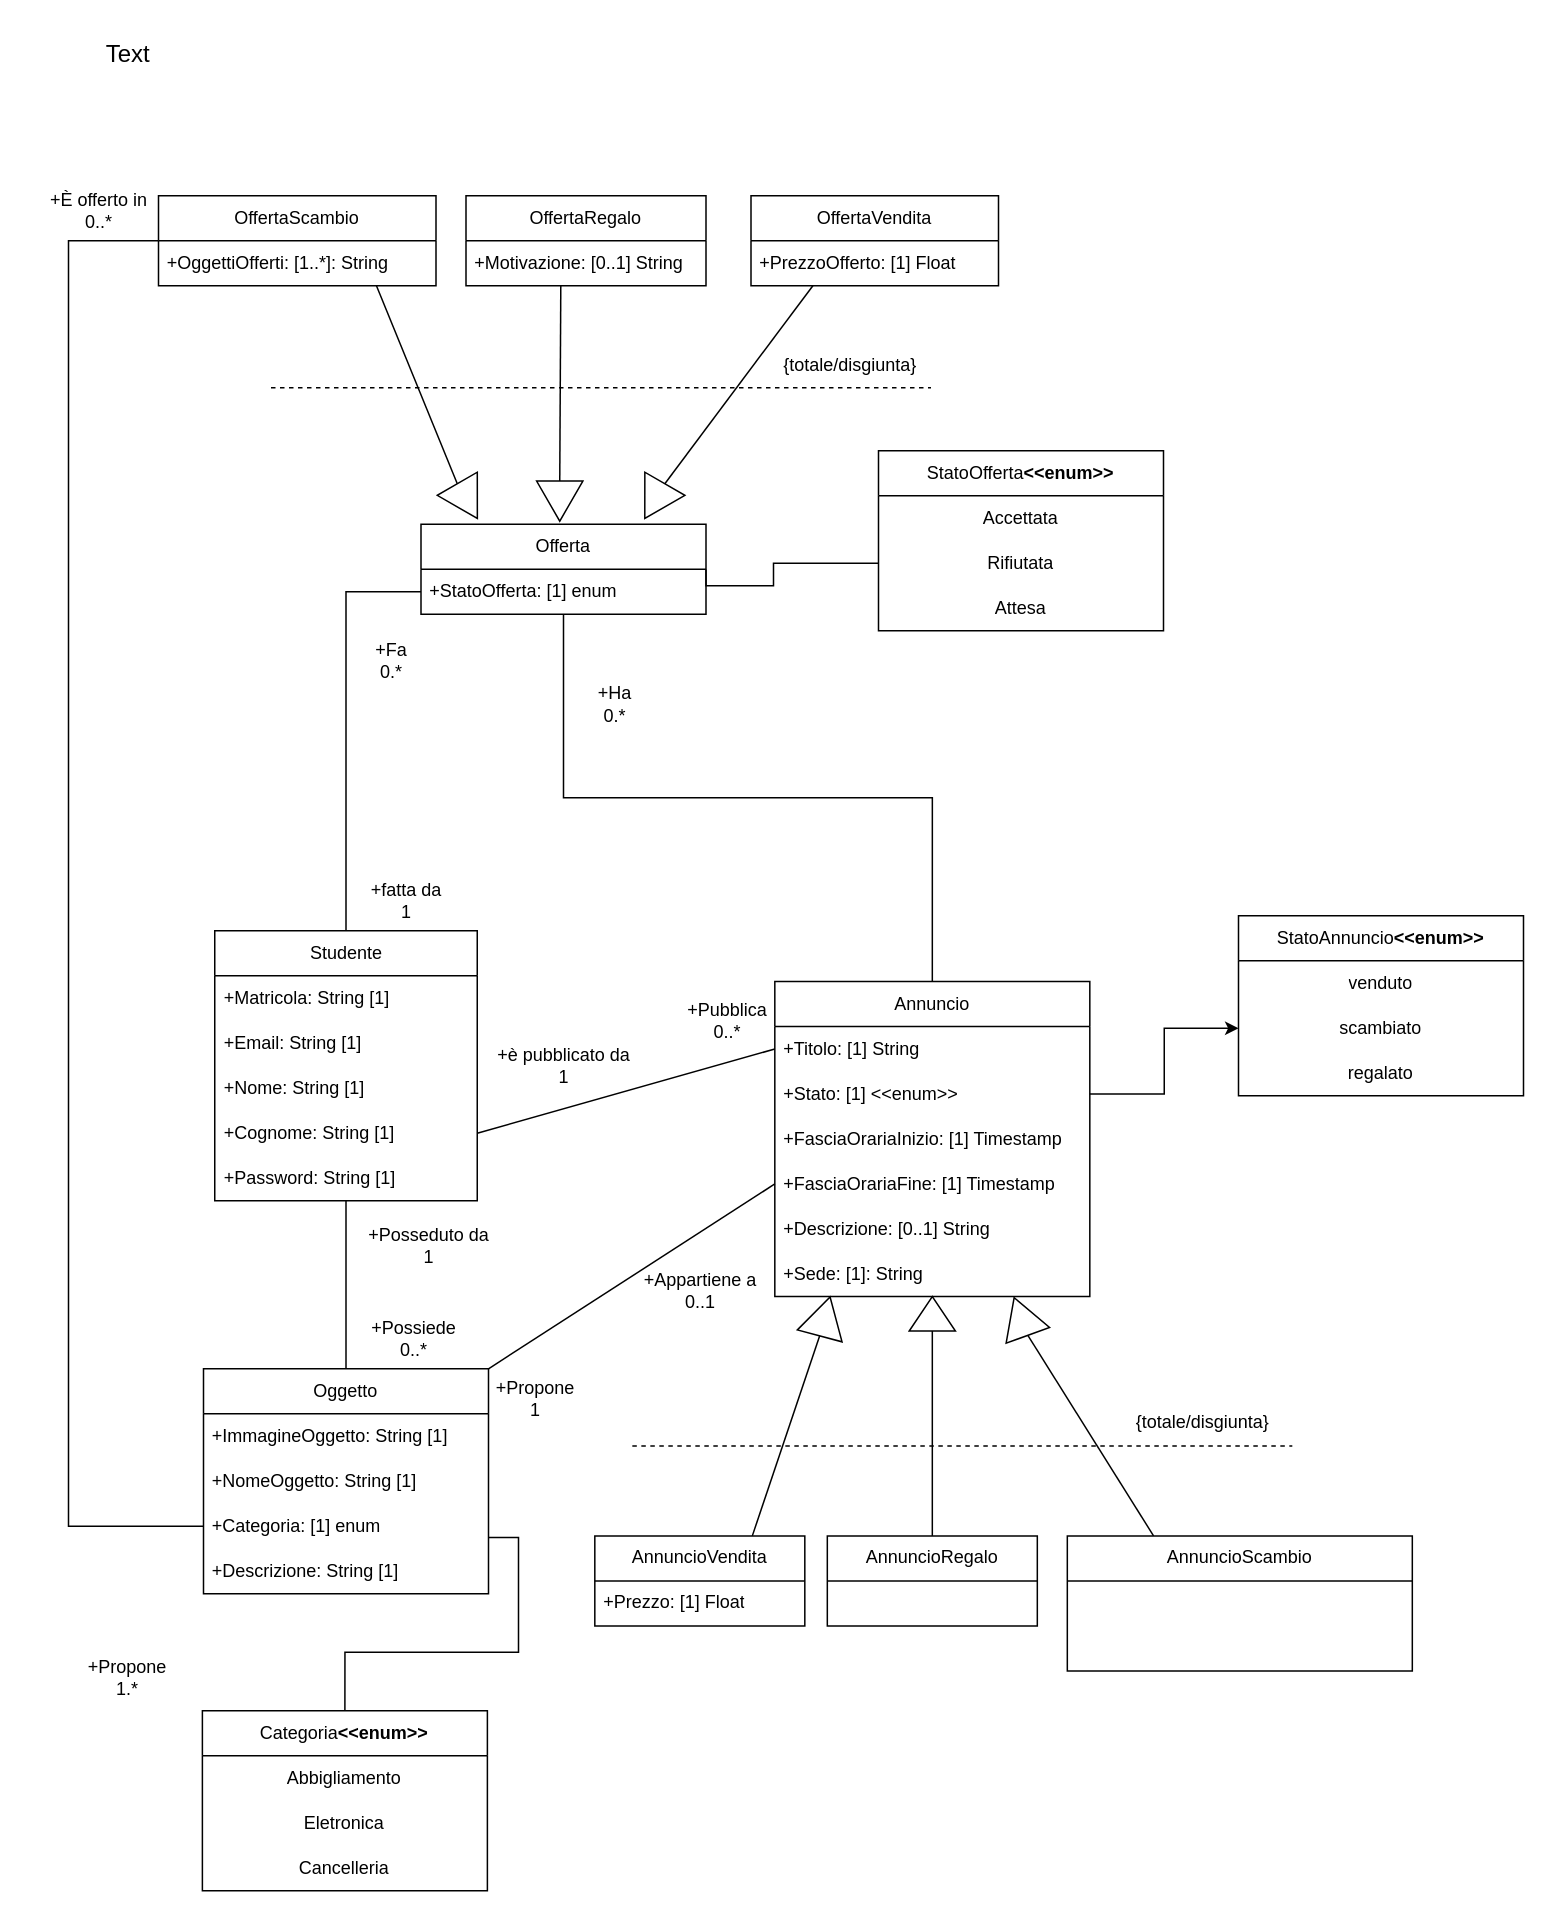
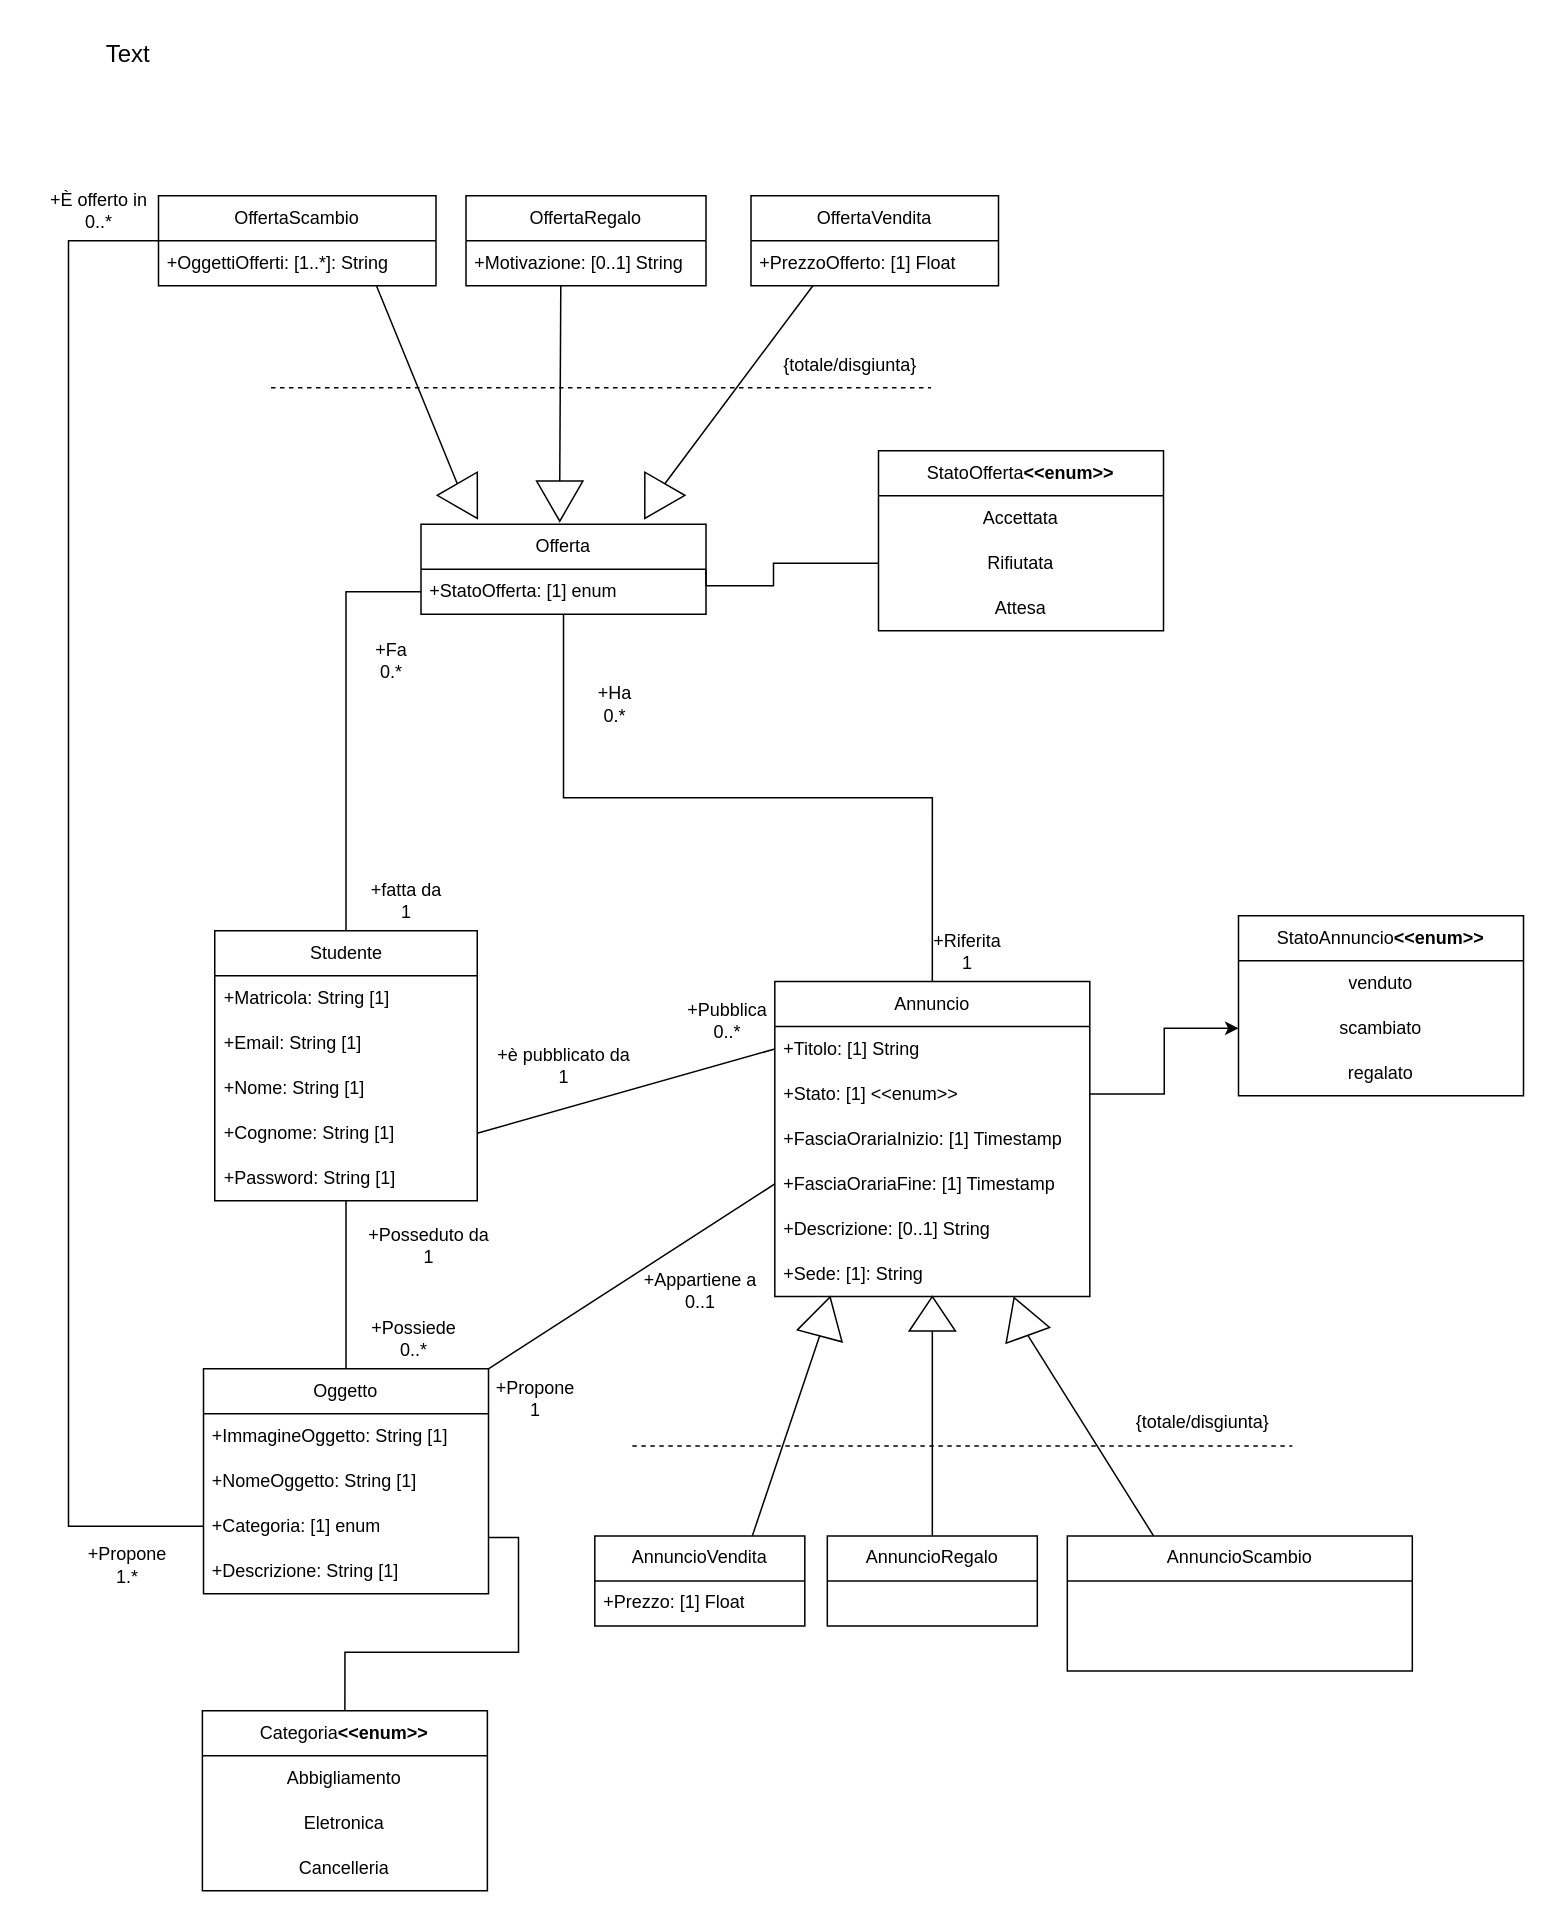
none -> (967, 951)
(127, 1678) -> (127, 1566)
